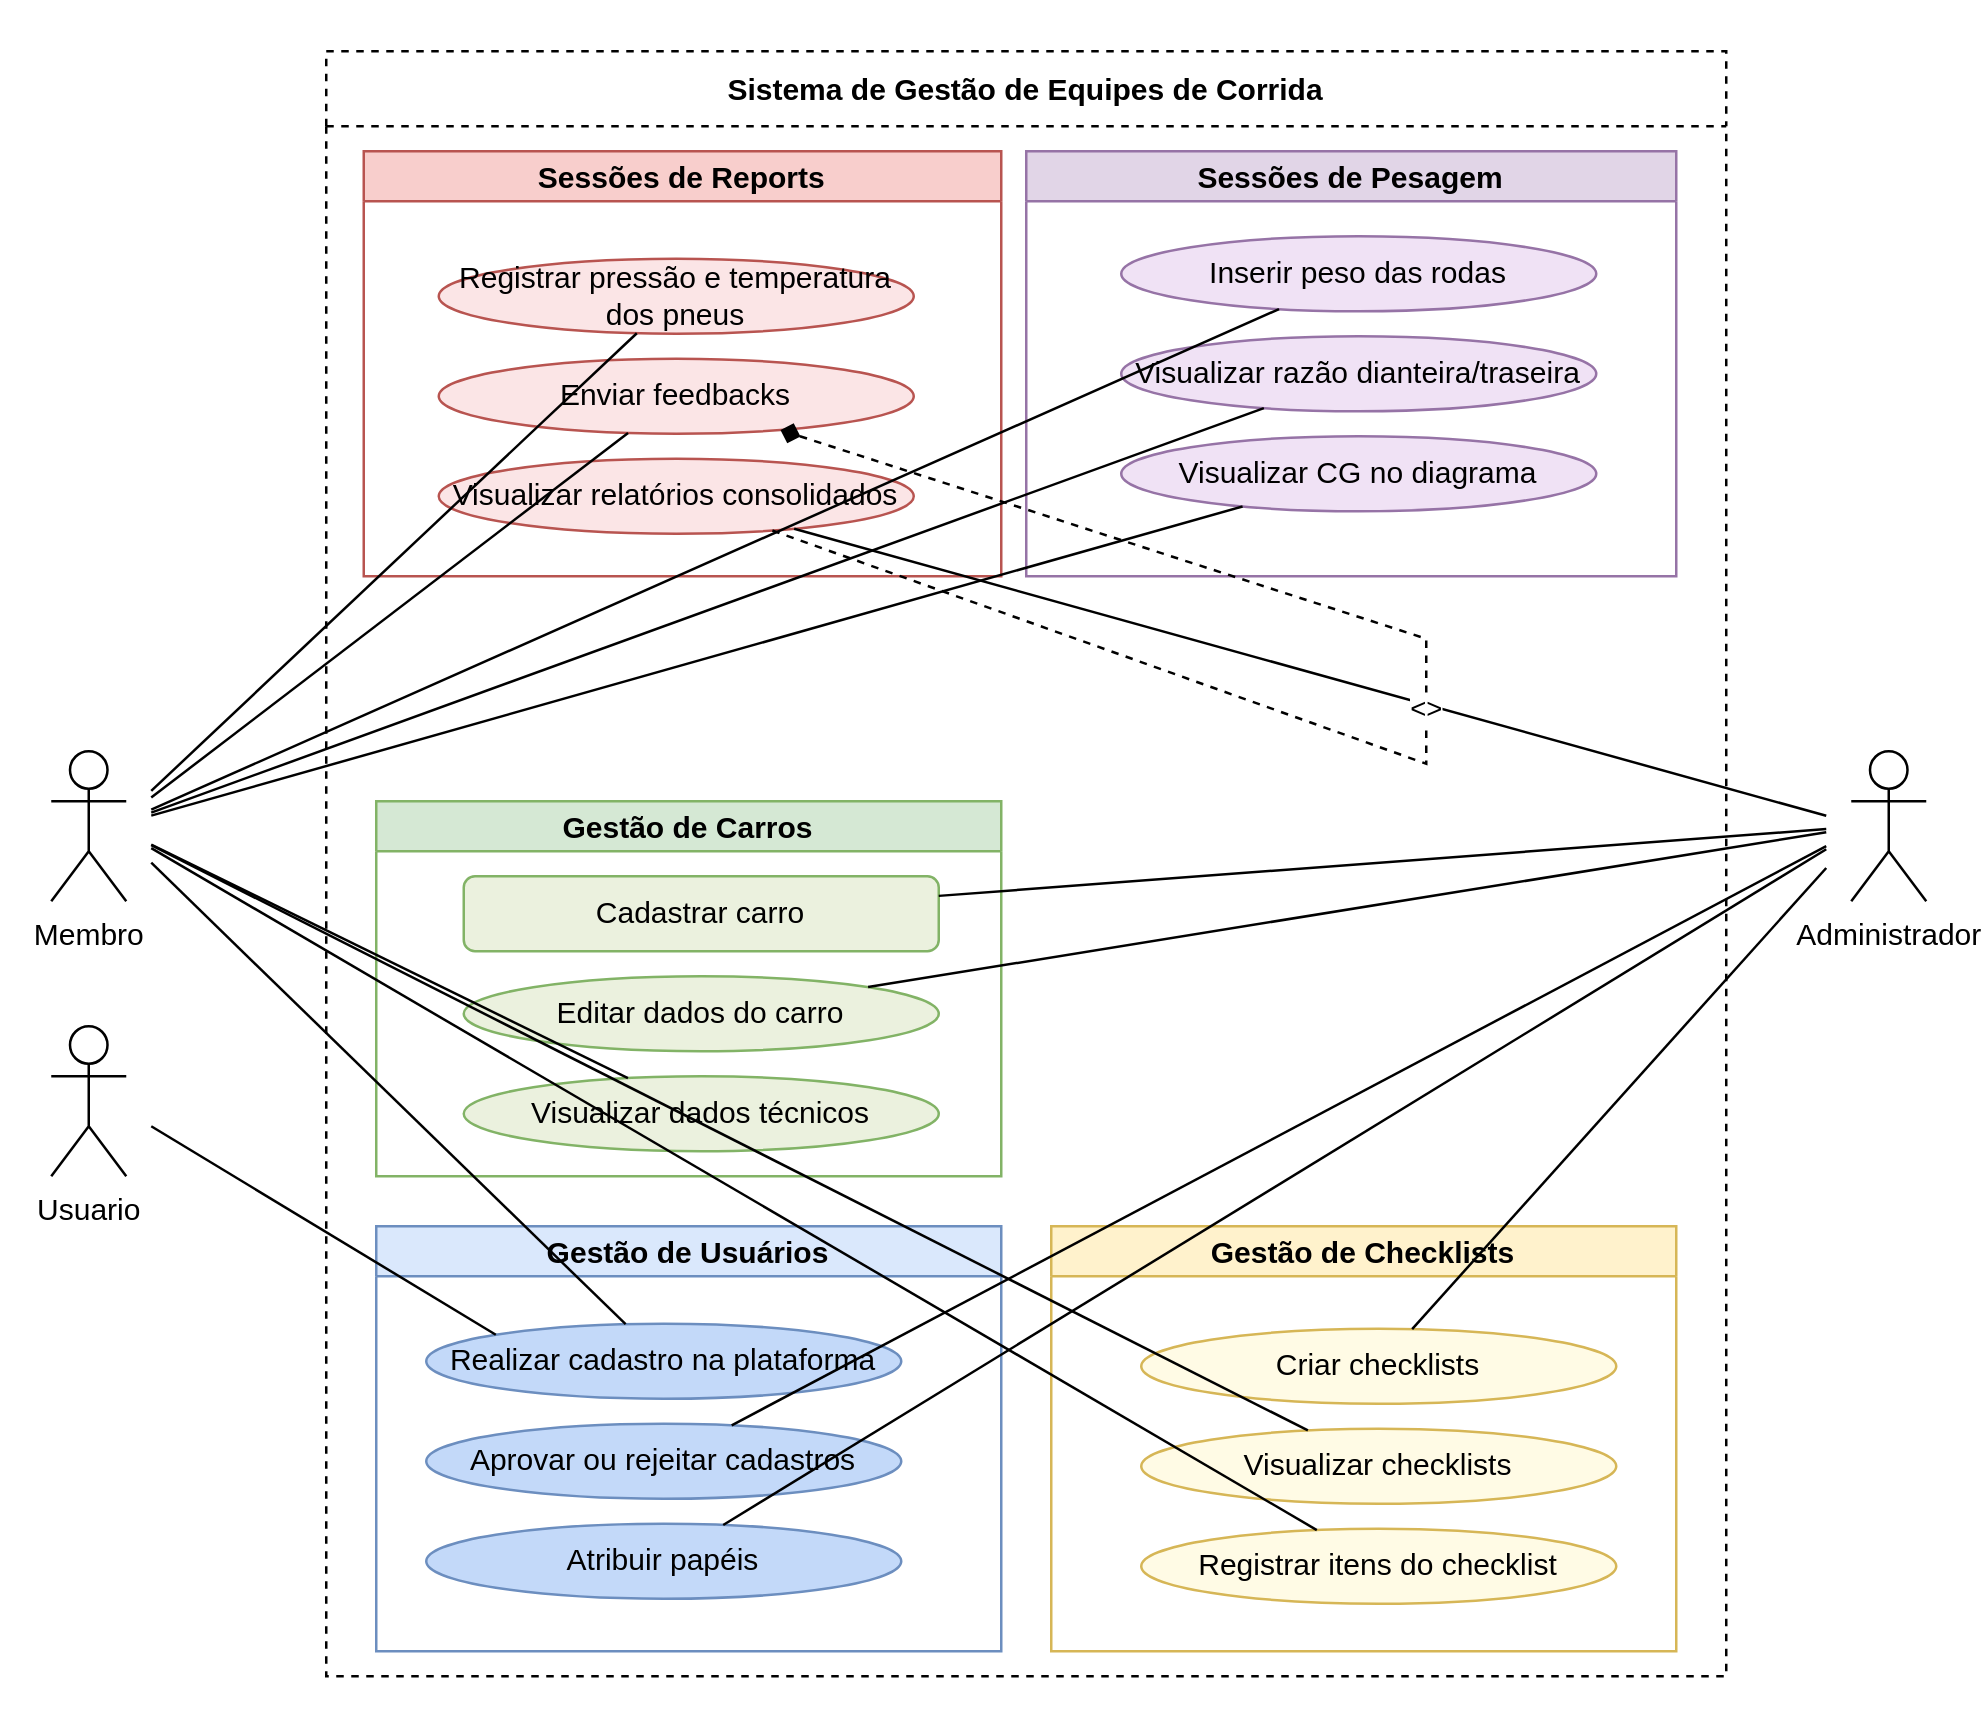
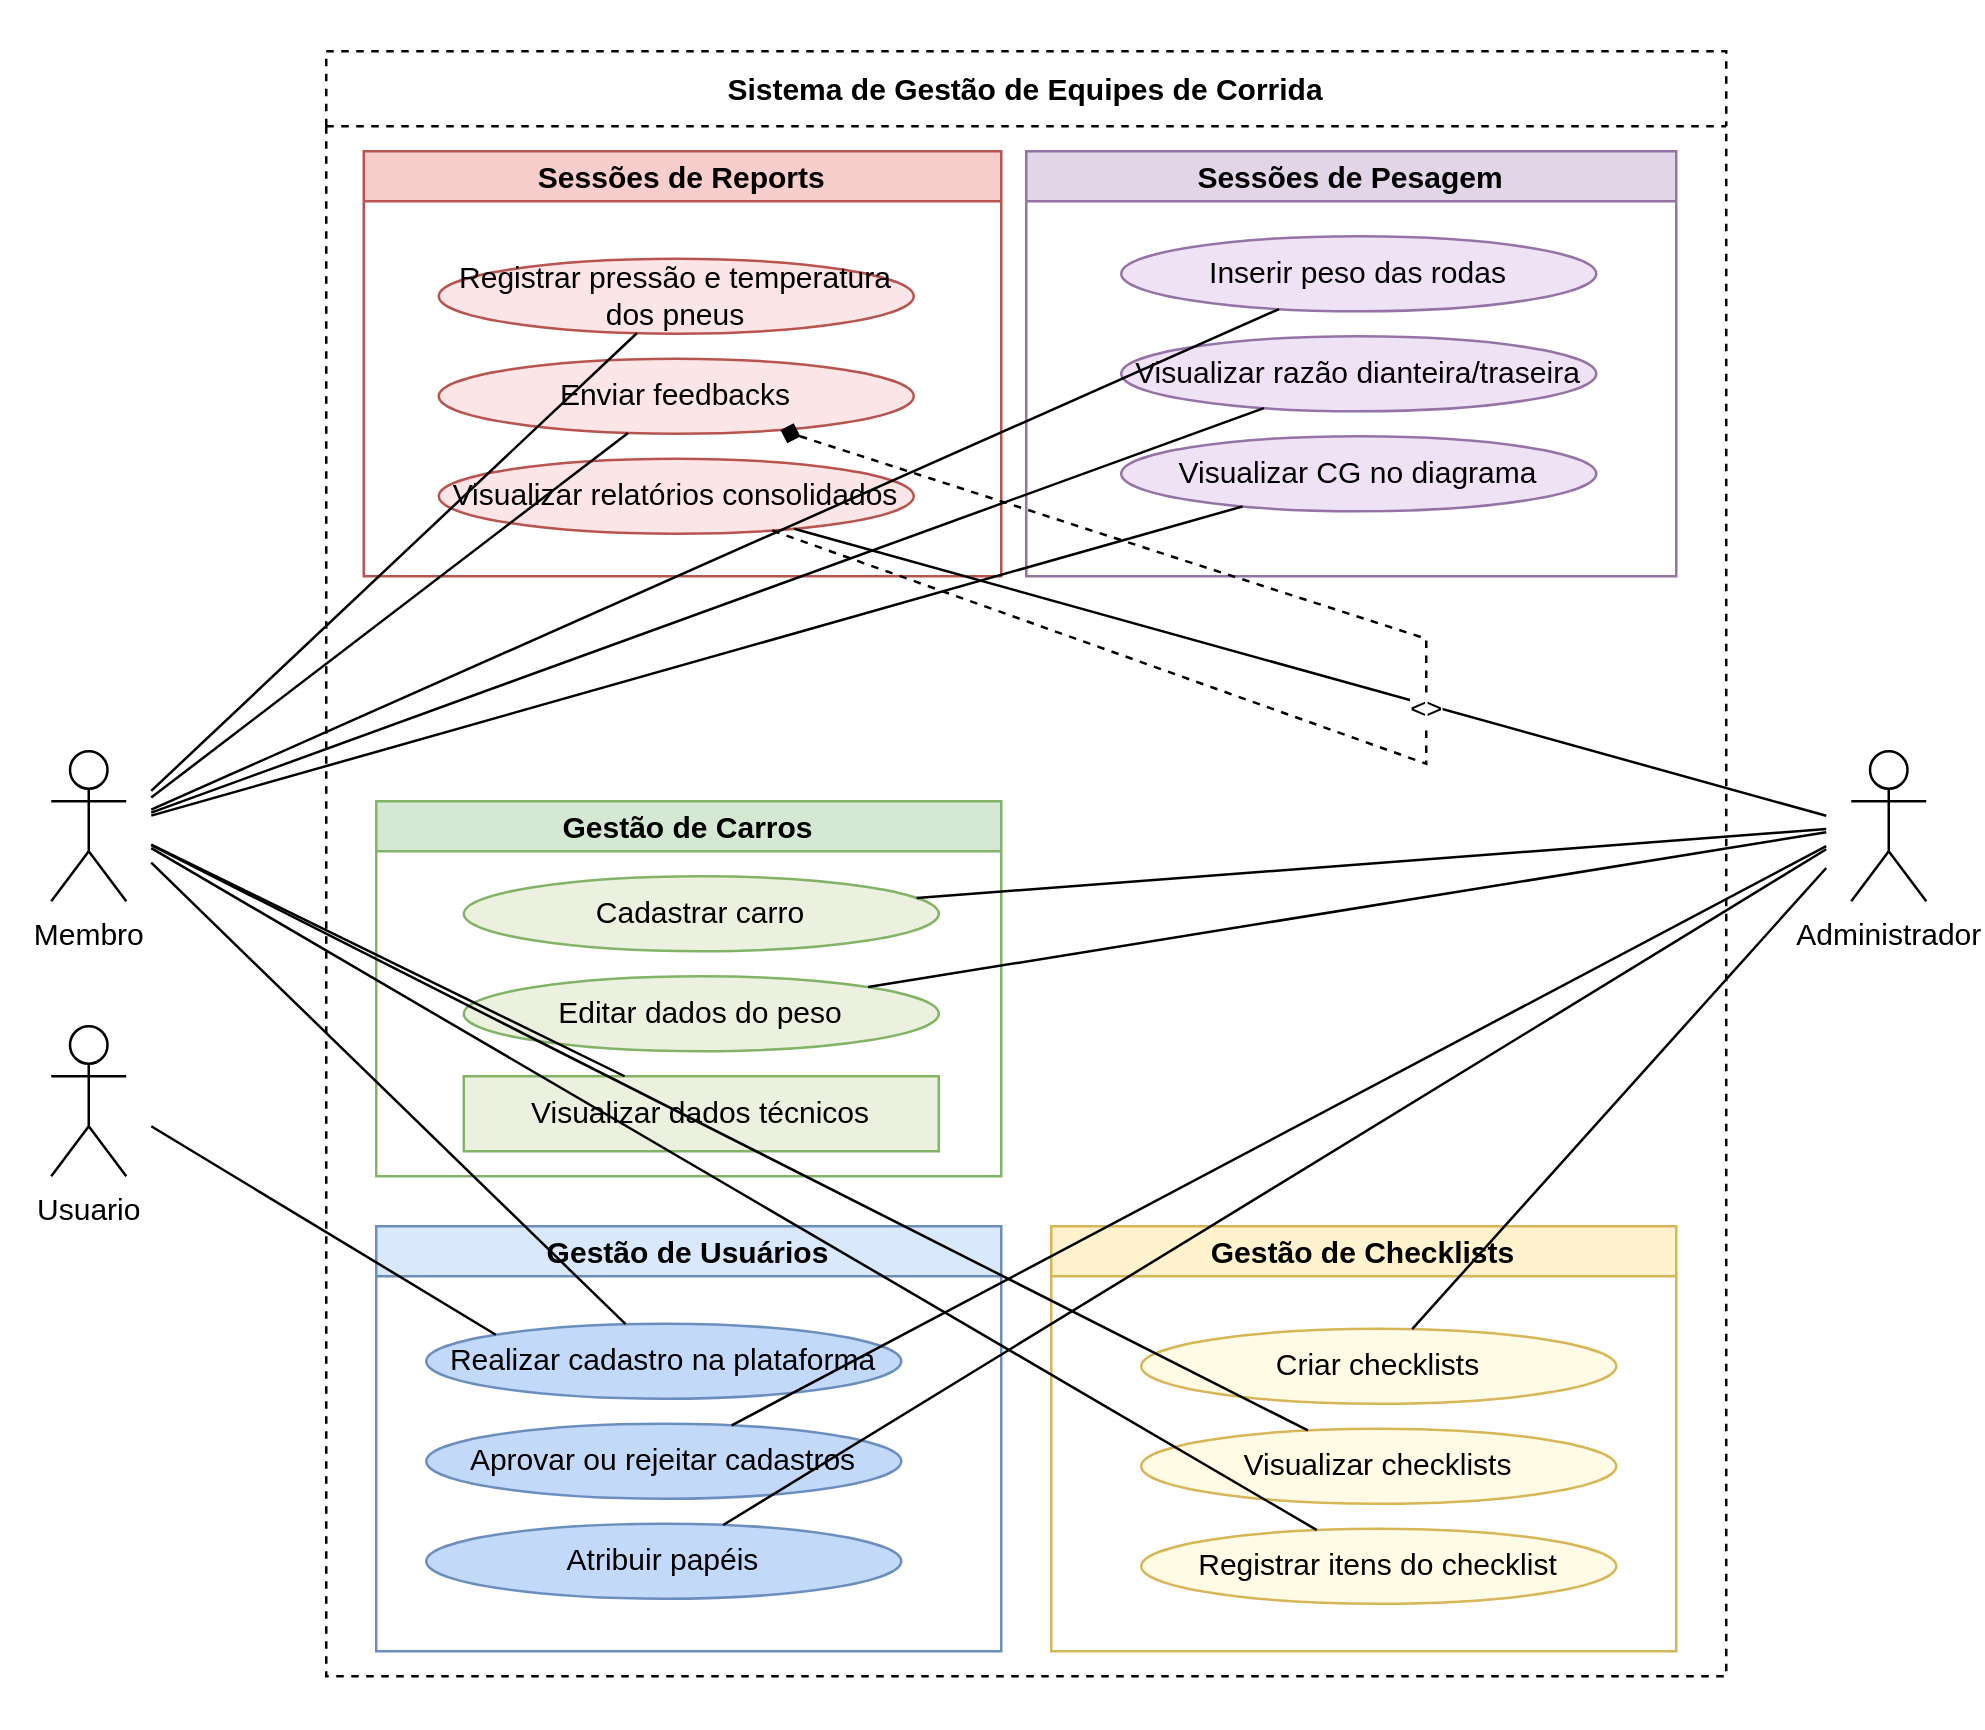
(701, 914) -> (701, 914)
(701, 1014) -> (701, 1014)
(701, 1114) -> (701, 1114)
